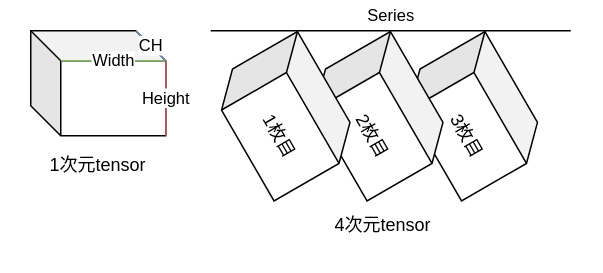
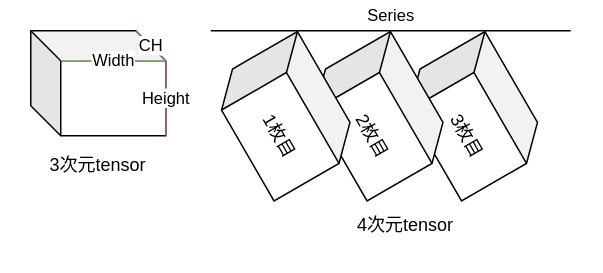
(98, 166) -> (98, 166)
(383, 226) -> (406, 226)
